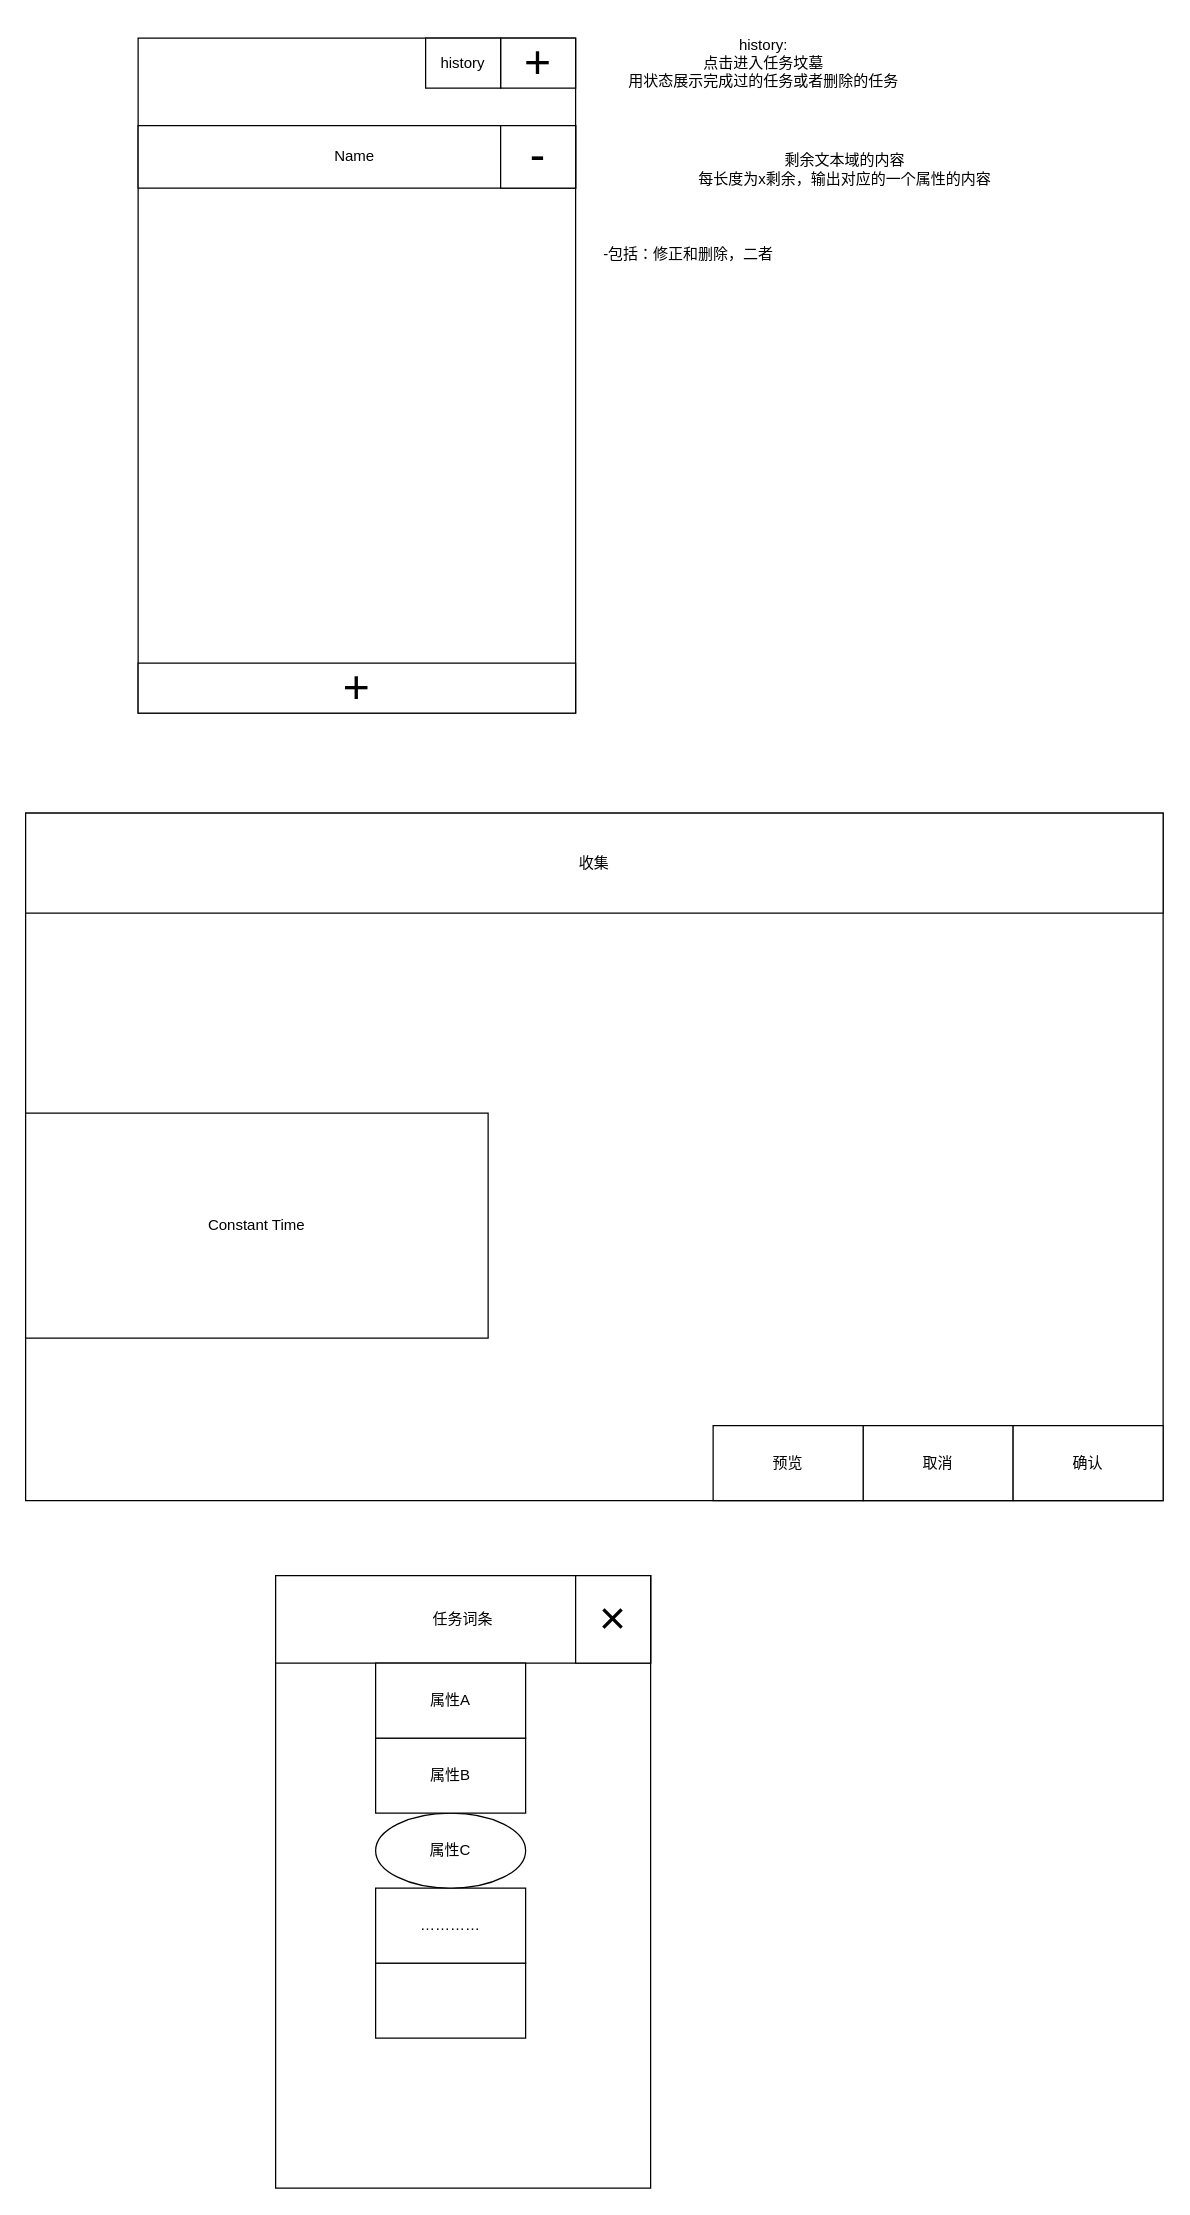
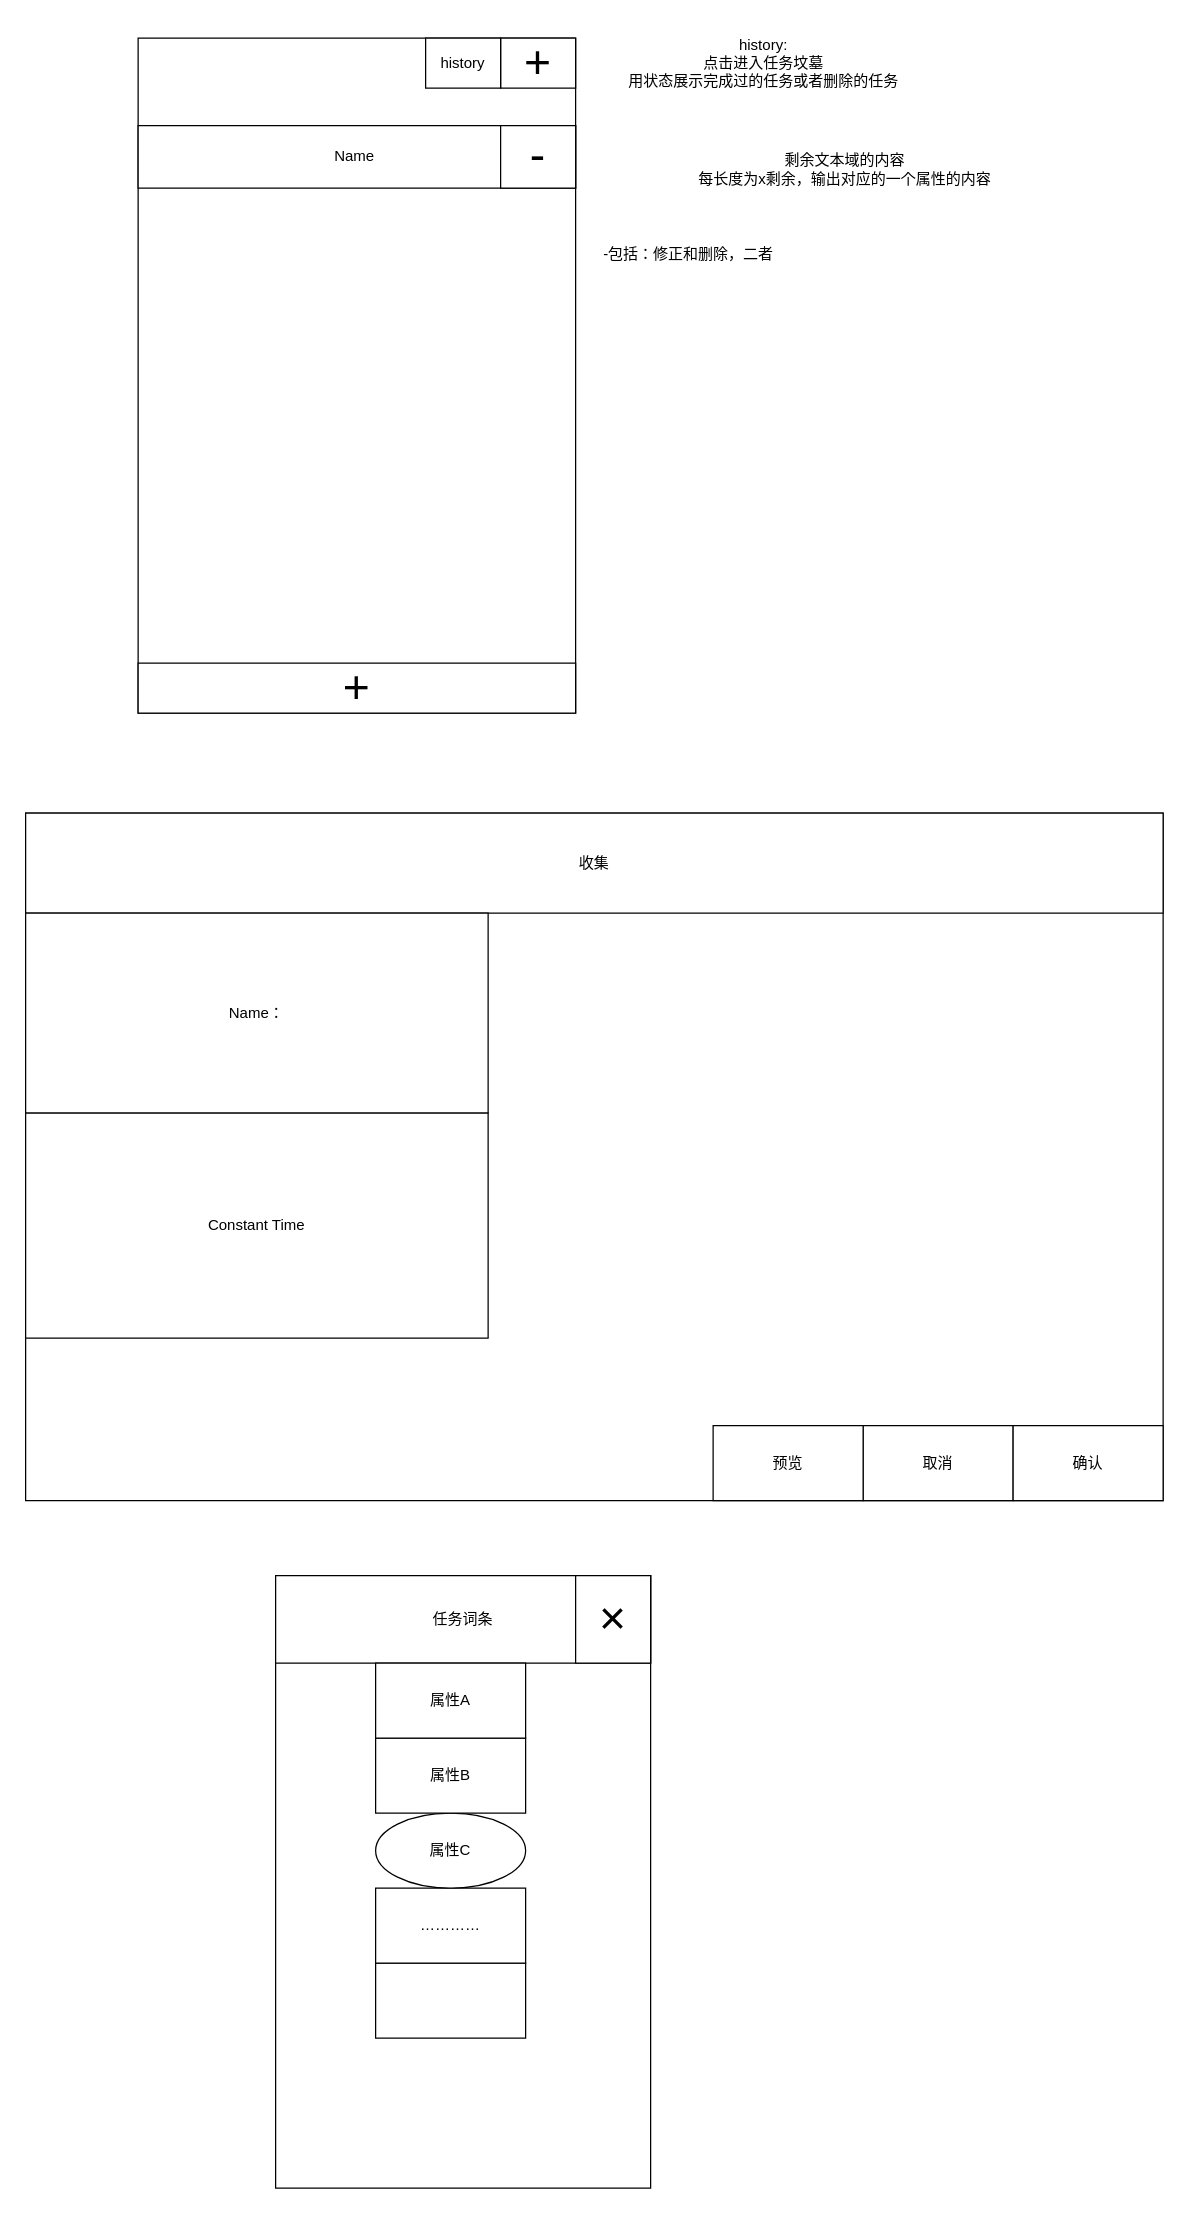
none -> (257, 1013)
